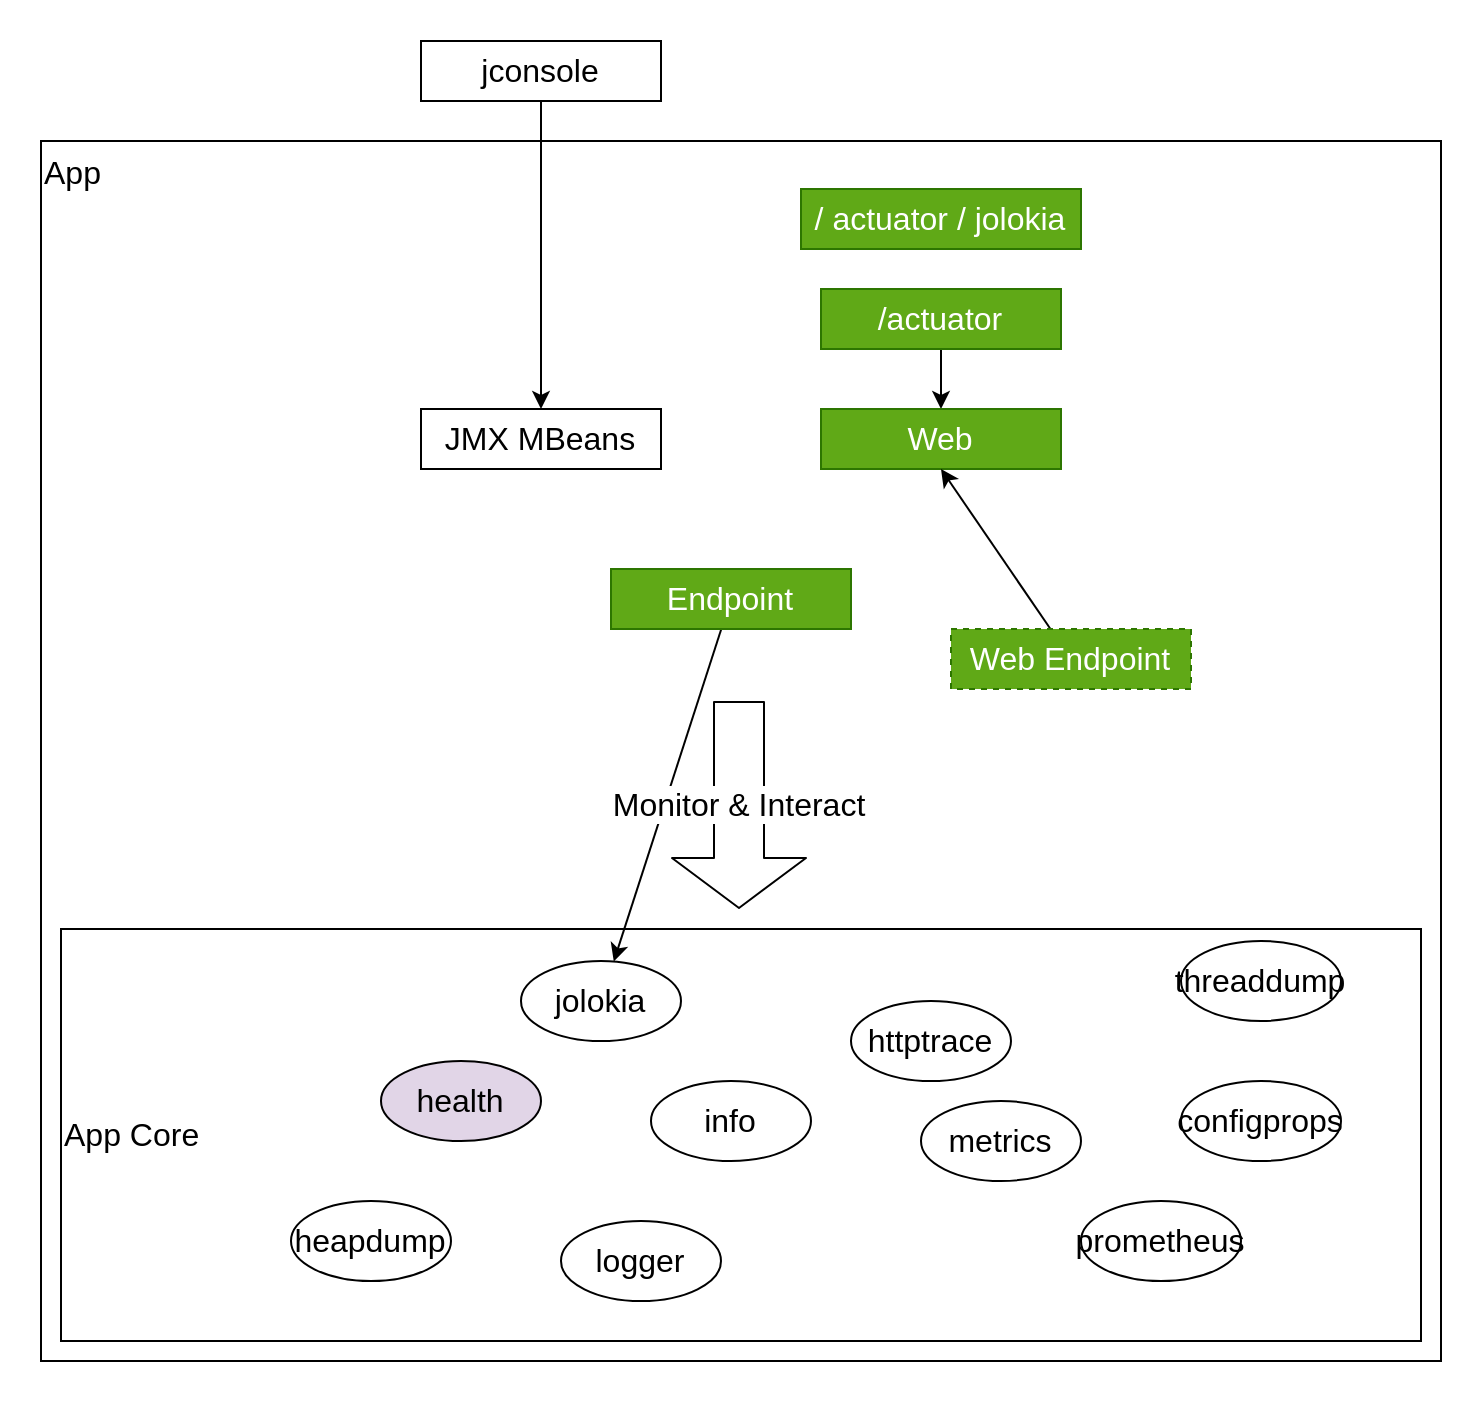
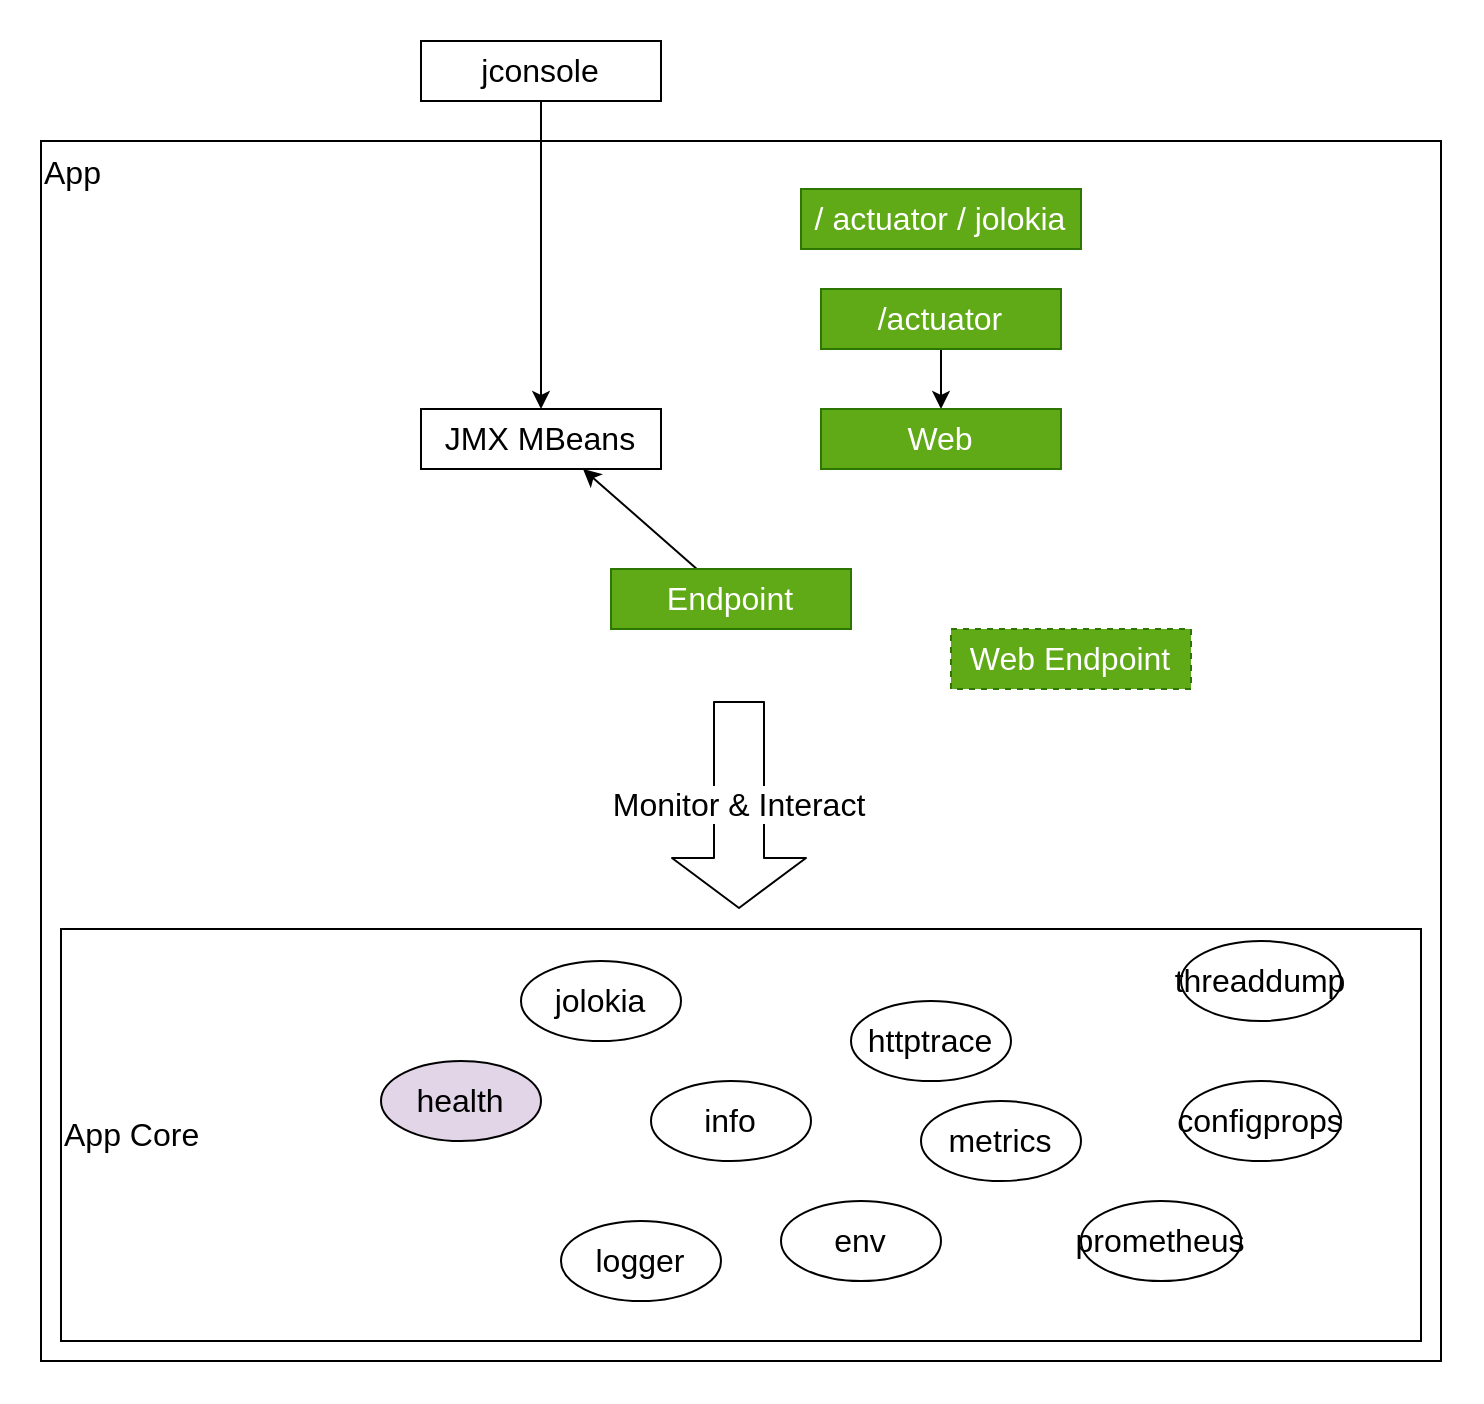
(1000, 555) -> none
(696, 708) -> (645, 523)
(371, 1241) -> none
none -> (861, 1241)
